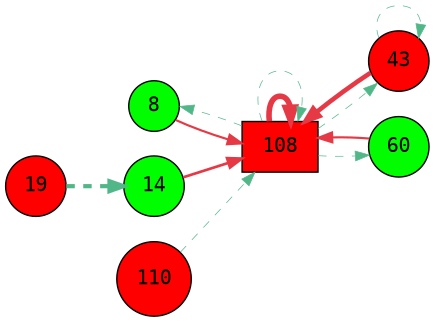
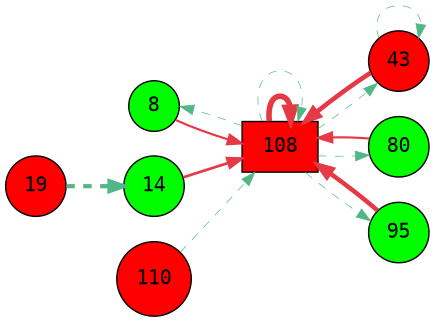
(399, 147) -> (399, 147)
none -> (399, 233)
